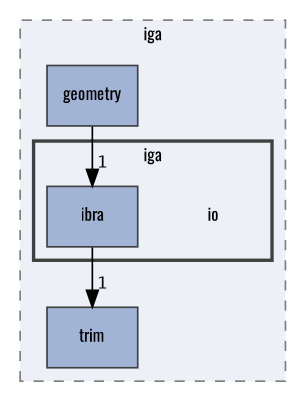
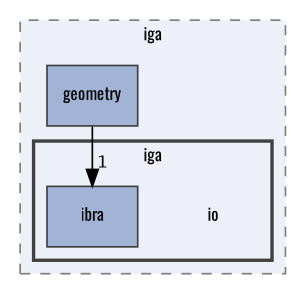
(92, 338) -> none
